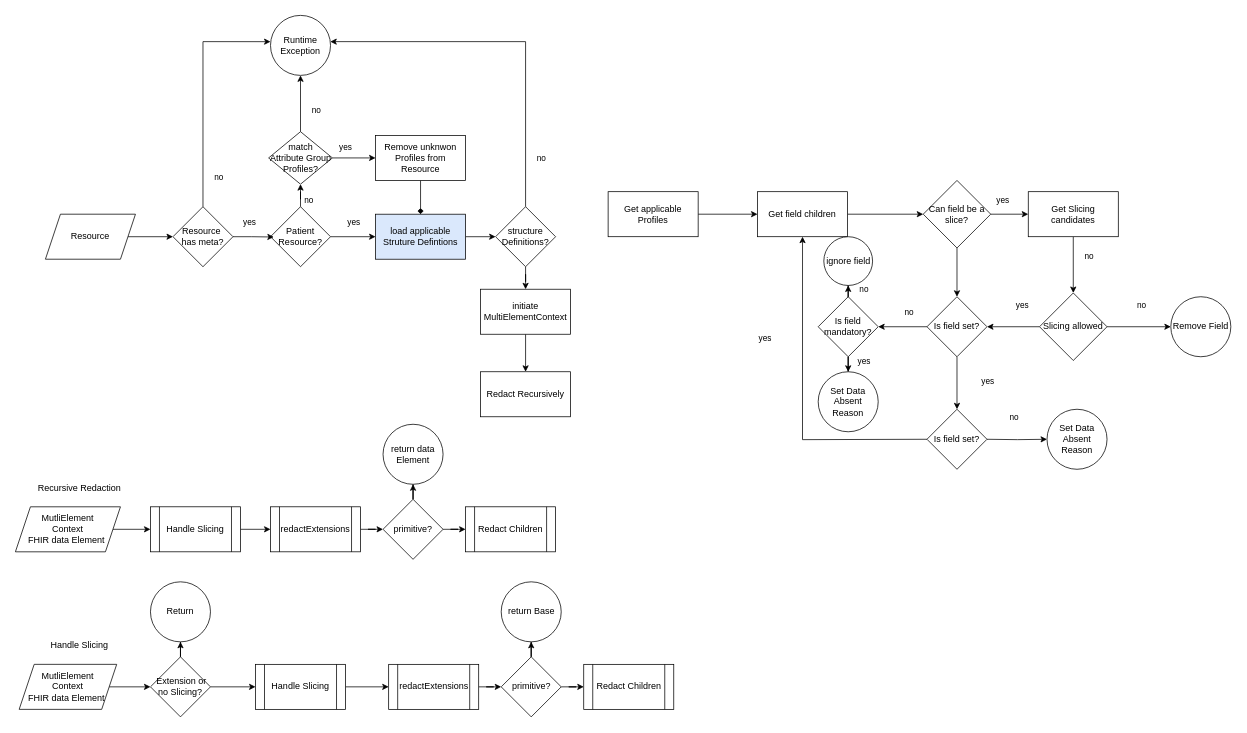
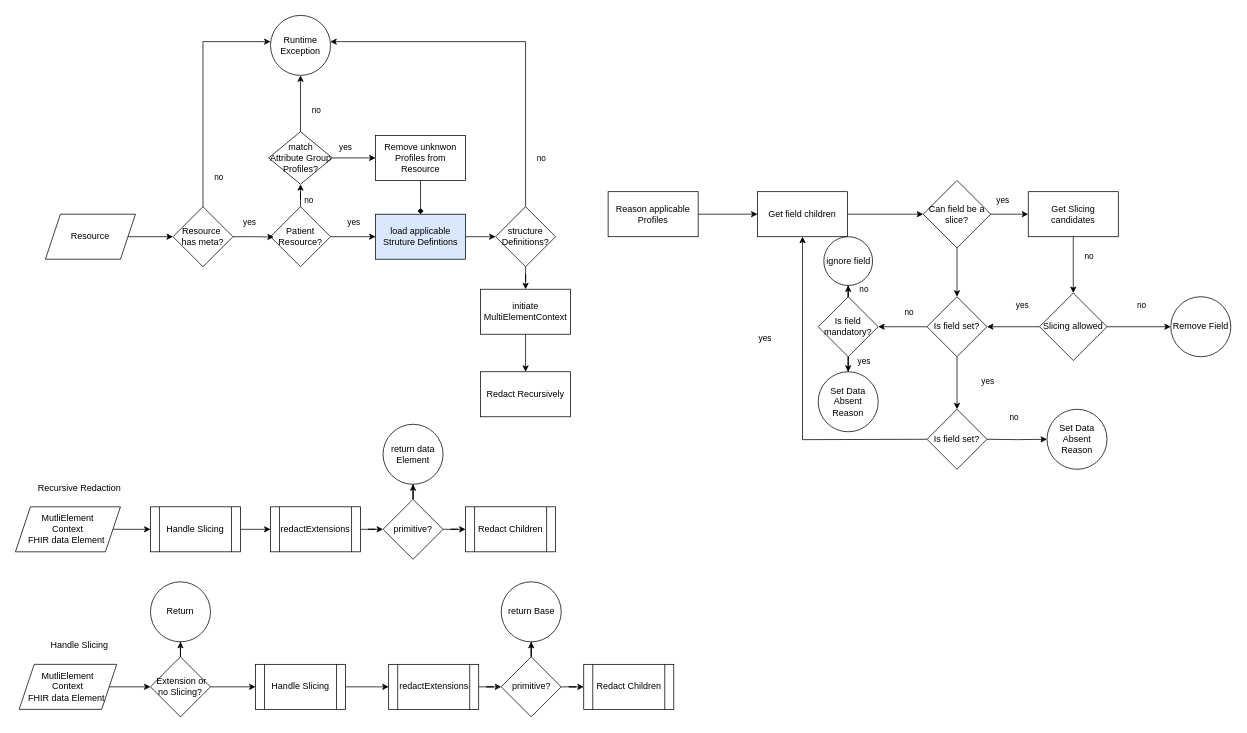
(653, 214) -> (653, 214)
